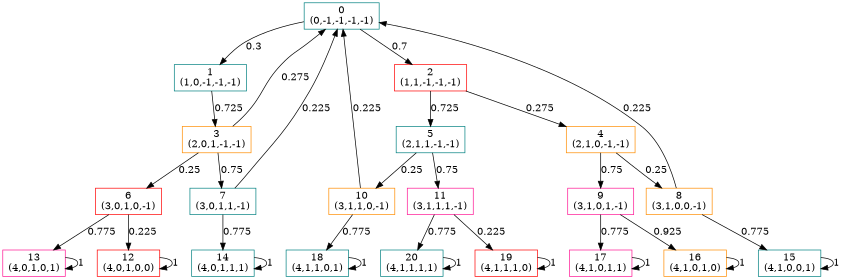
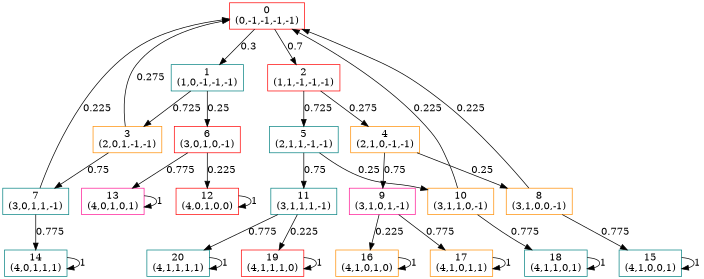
(342, 16) -> (267, 16)
(175, 169) -> (207, 105)
(440, 201) -> (304, 201)
(668, 232) -> (390, 232)
(601, 263) -> (461, 263)
